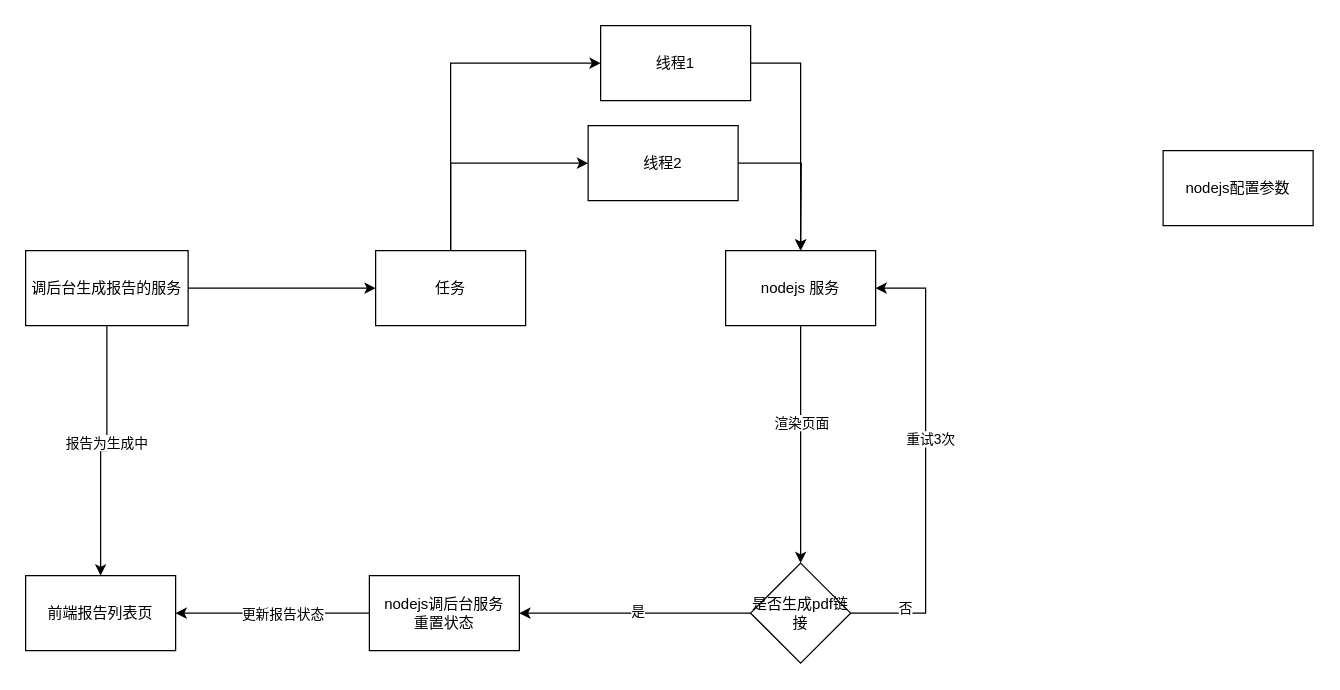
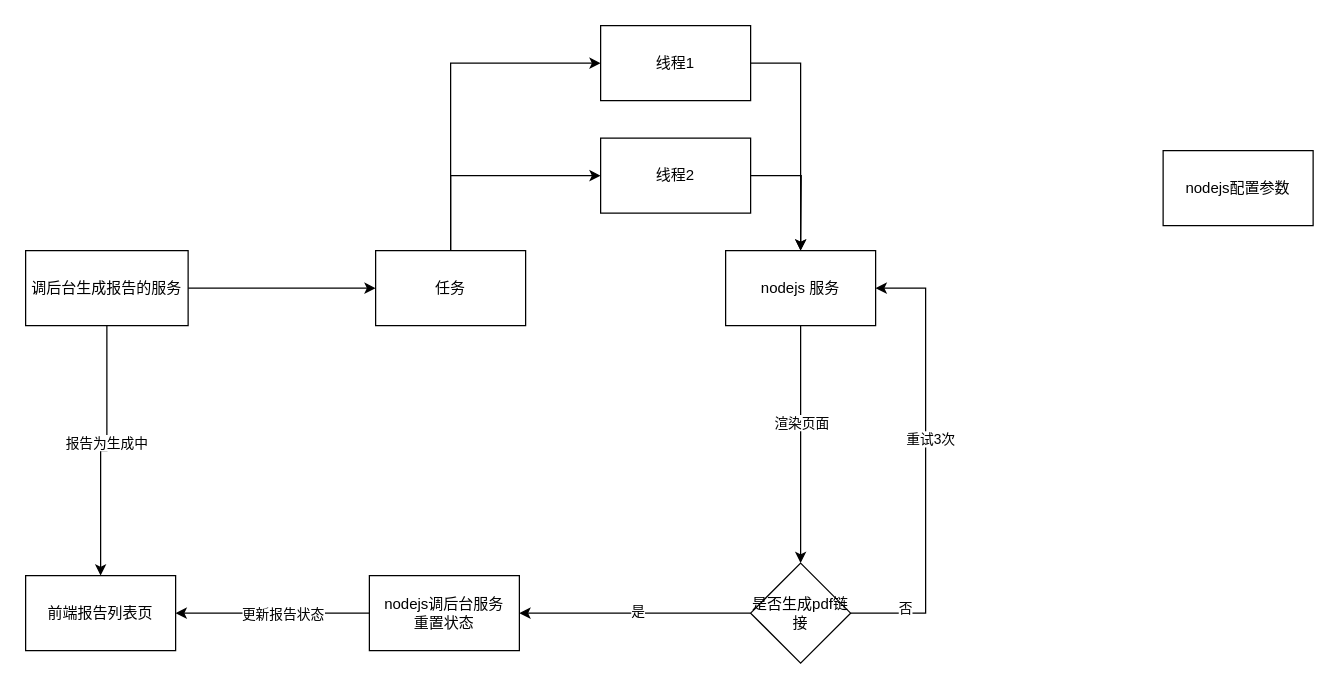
(663, 163) -> (676, 176)
